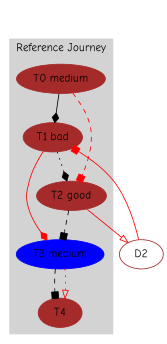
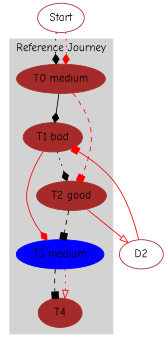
none -> (61, 18)
